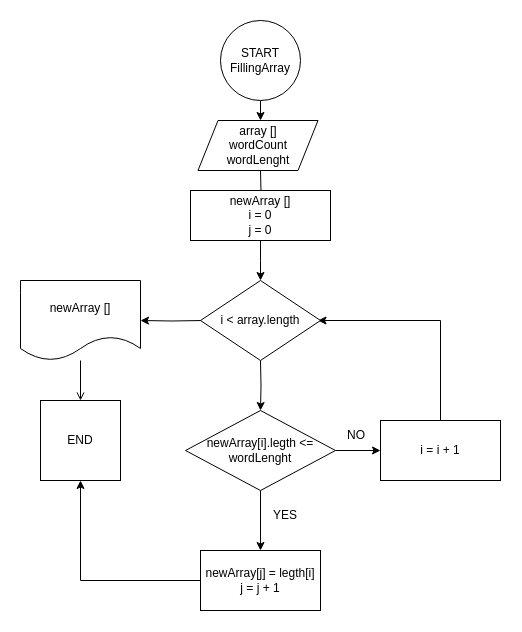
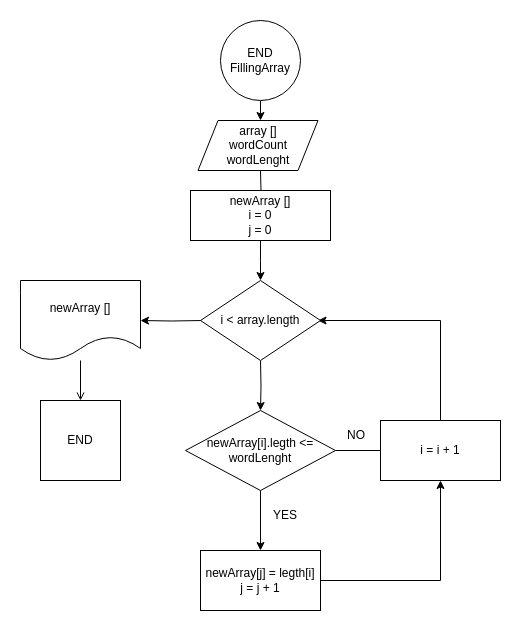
(261, 61) -> (261, 61)
(372, 451) -> (375, 451)
(95, 581) -> (427, 581)
